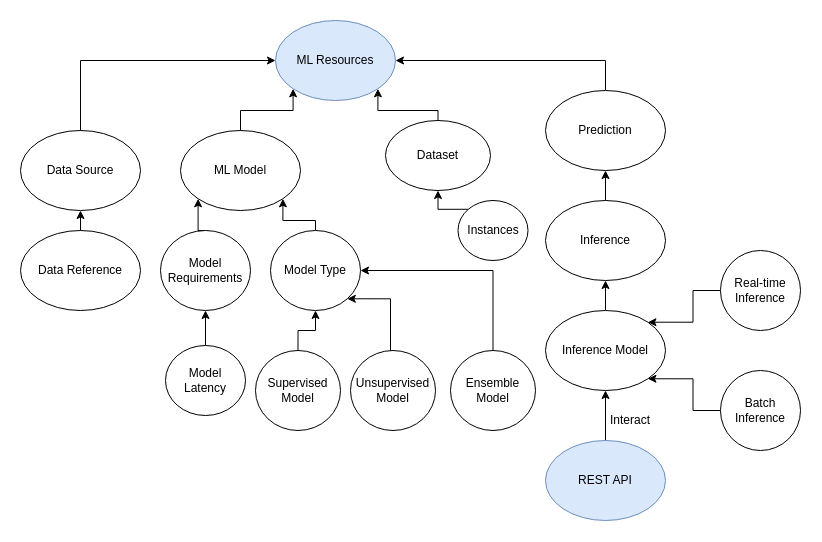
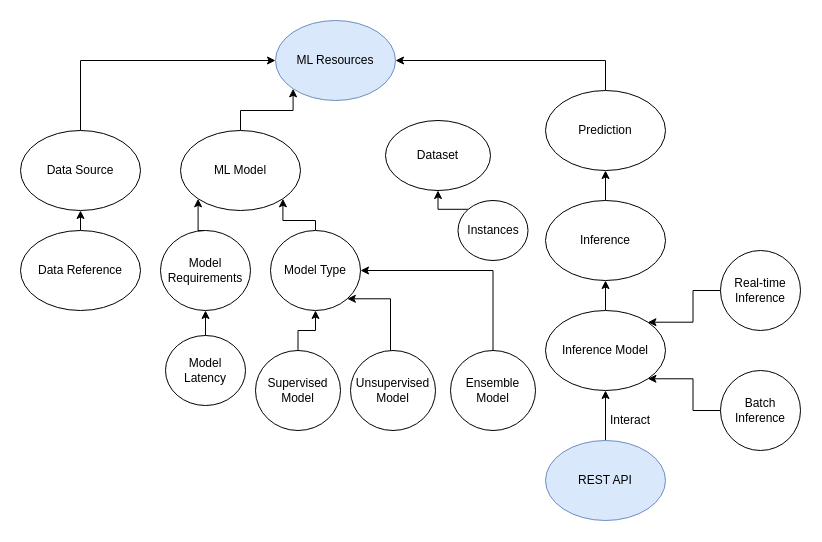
(406, 111) -> none
(206, 381) -> (206, 371)
